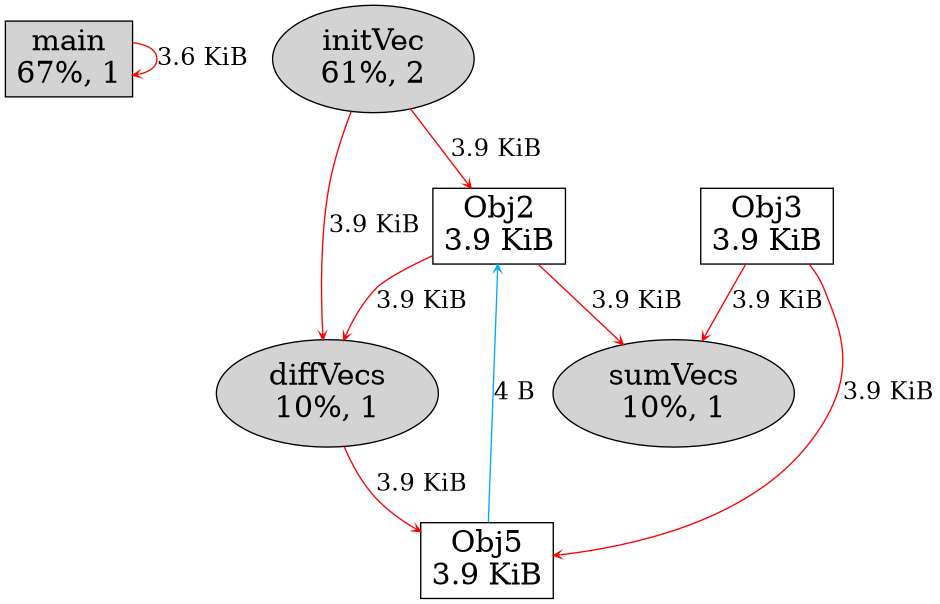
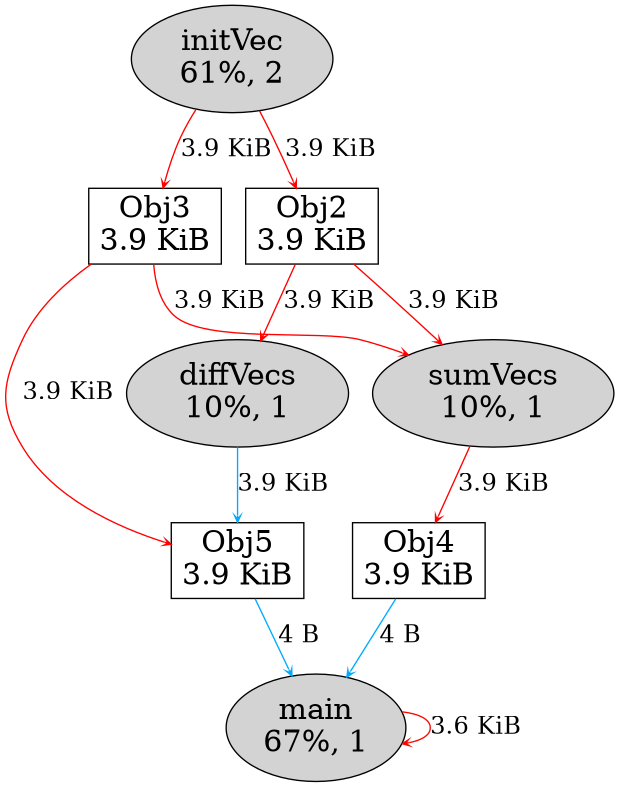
(69, 59) -> (316, 728)
(325, 220) -> (178, 144)
(493, 397) -> (272, 634)
(372, 494) -> (238, 481)
none -> (419, 561)
